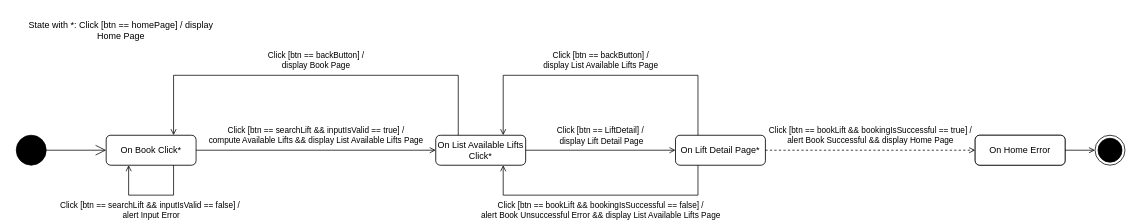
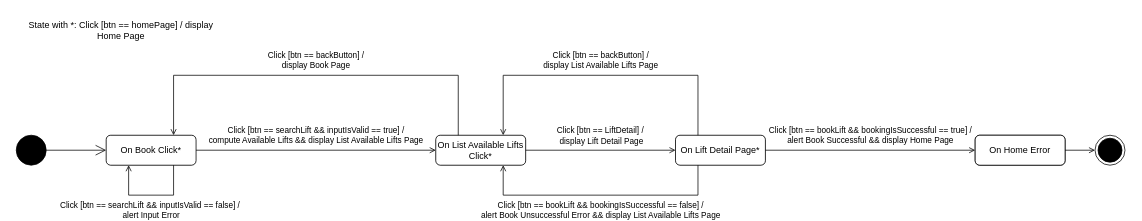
(870, 150) -> (870, 150)
